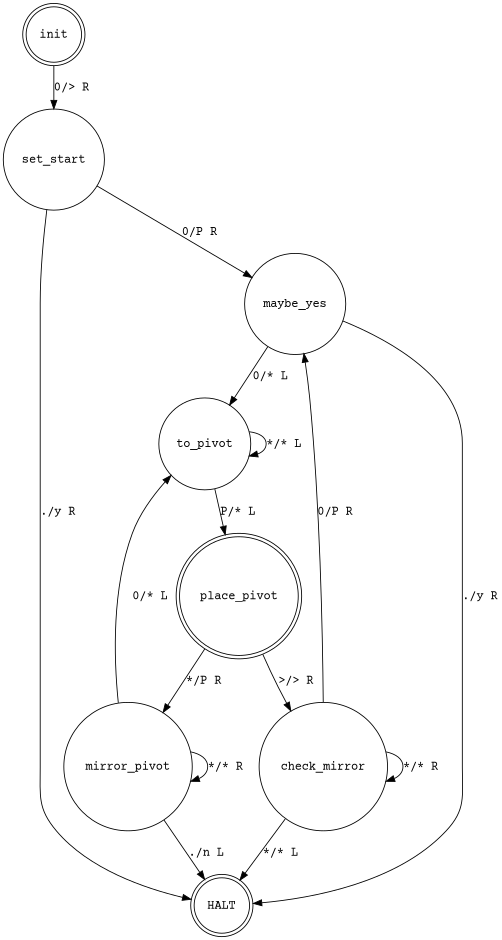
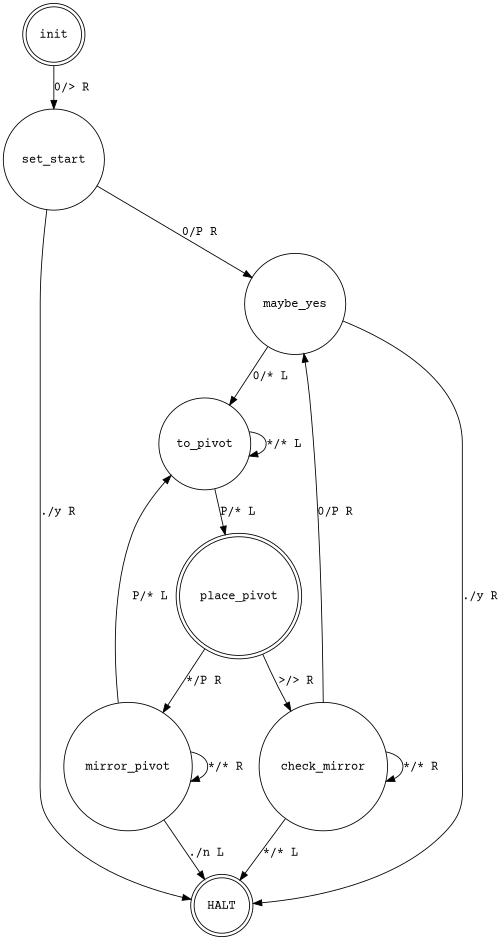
(150, 596) -> (150, 596)
